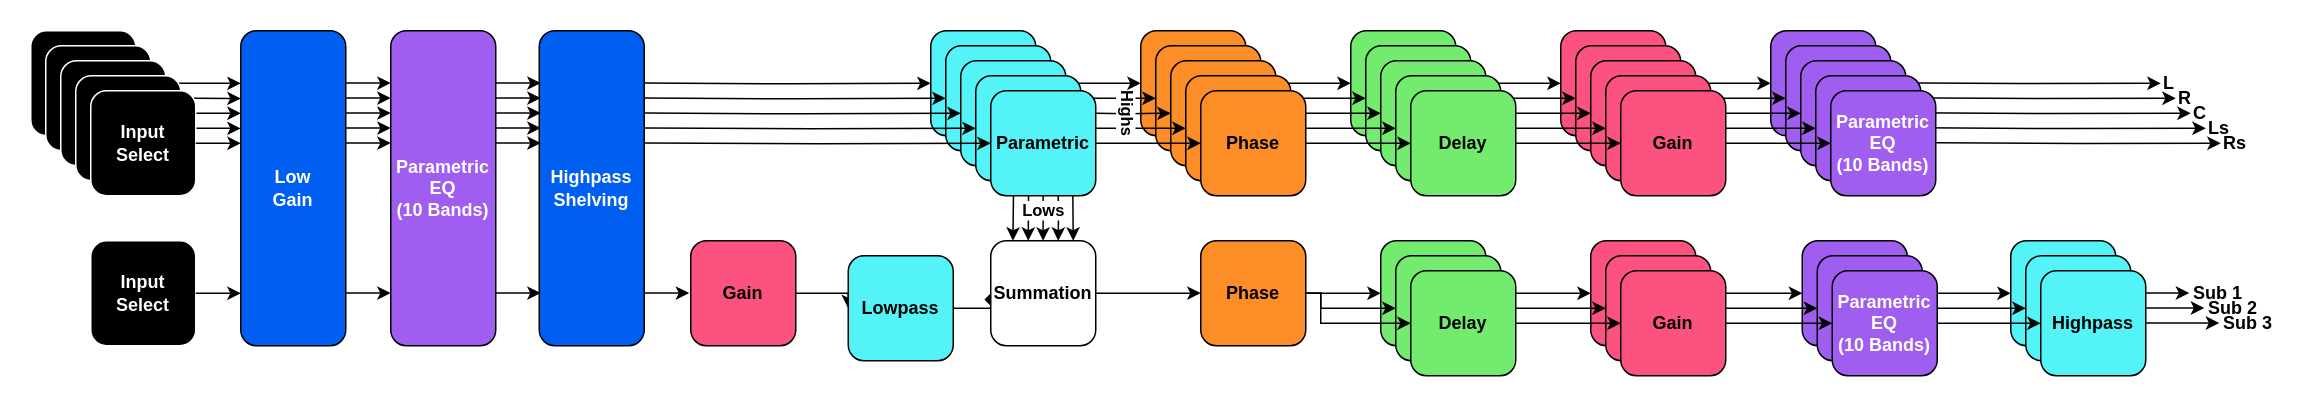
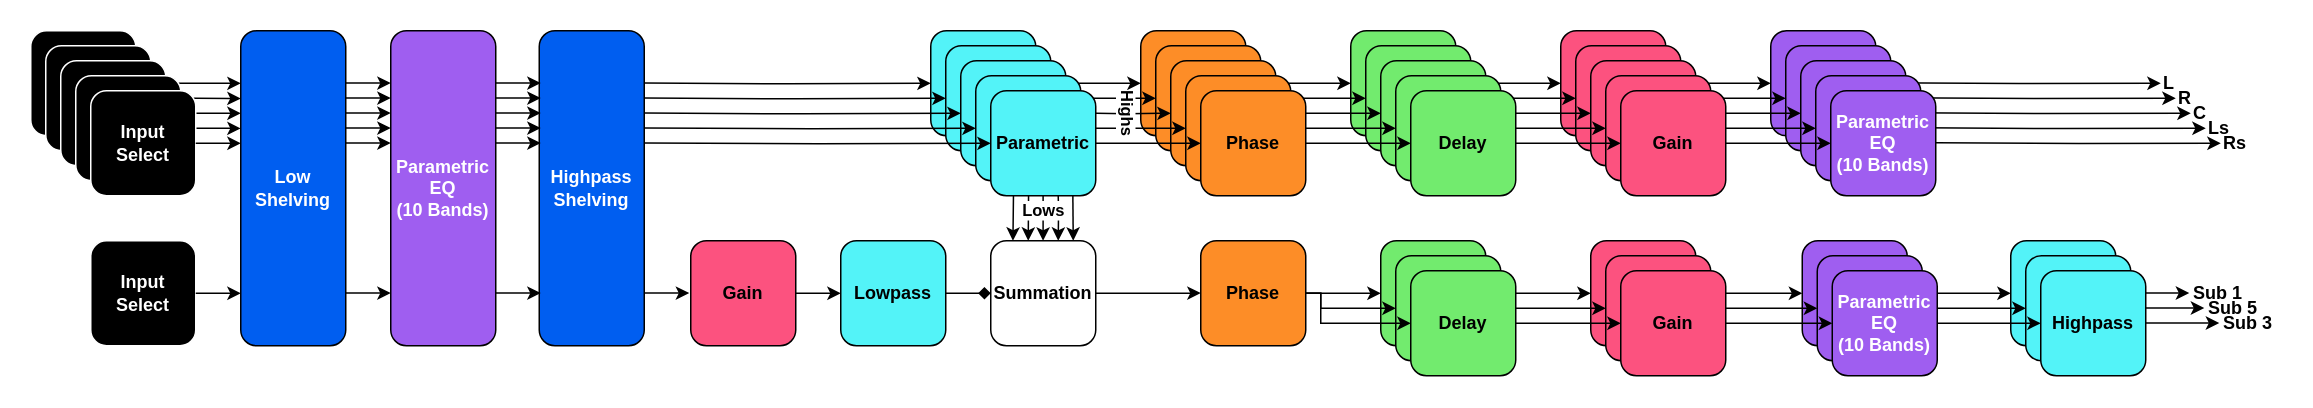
(293, 188) -> (293, 188)
(901, 308) -> (893, 293)
(2232, 308) -> (2232, 308)
